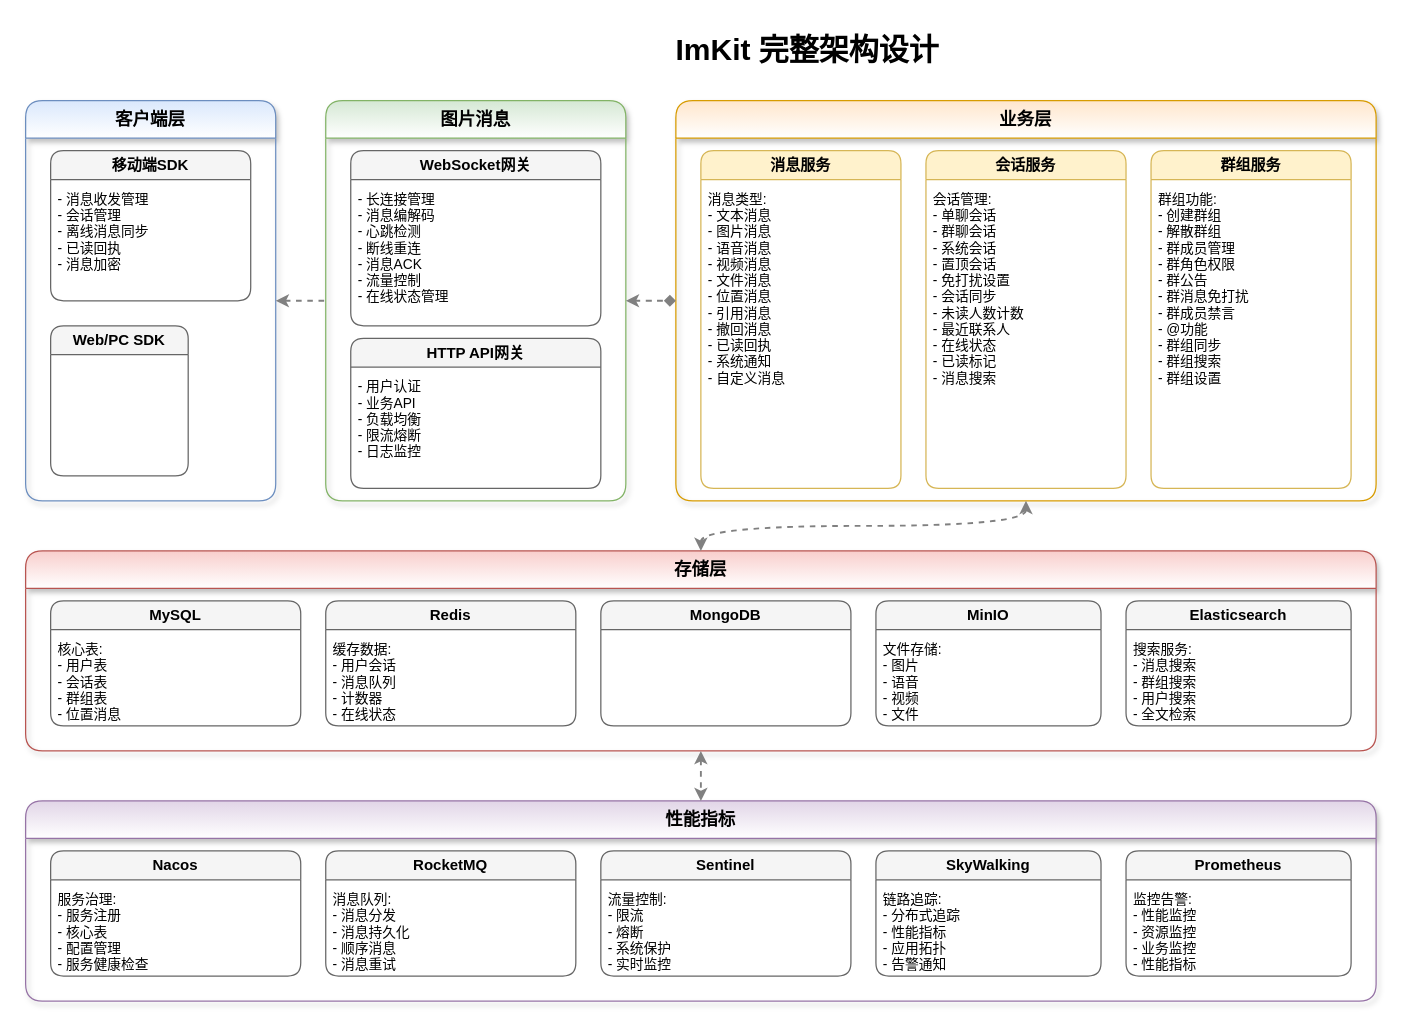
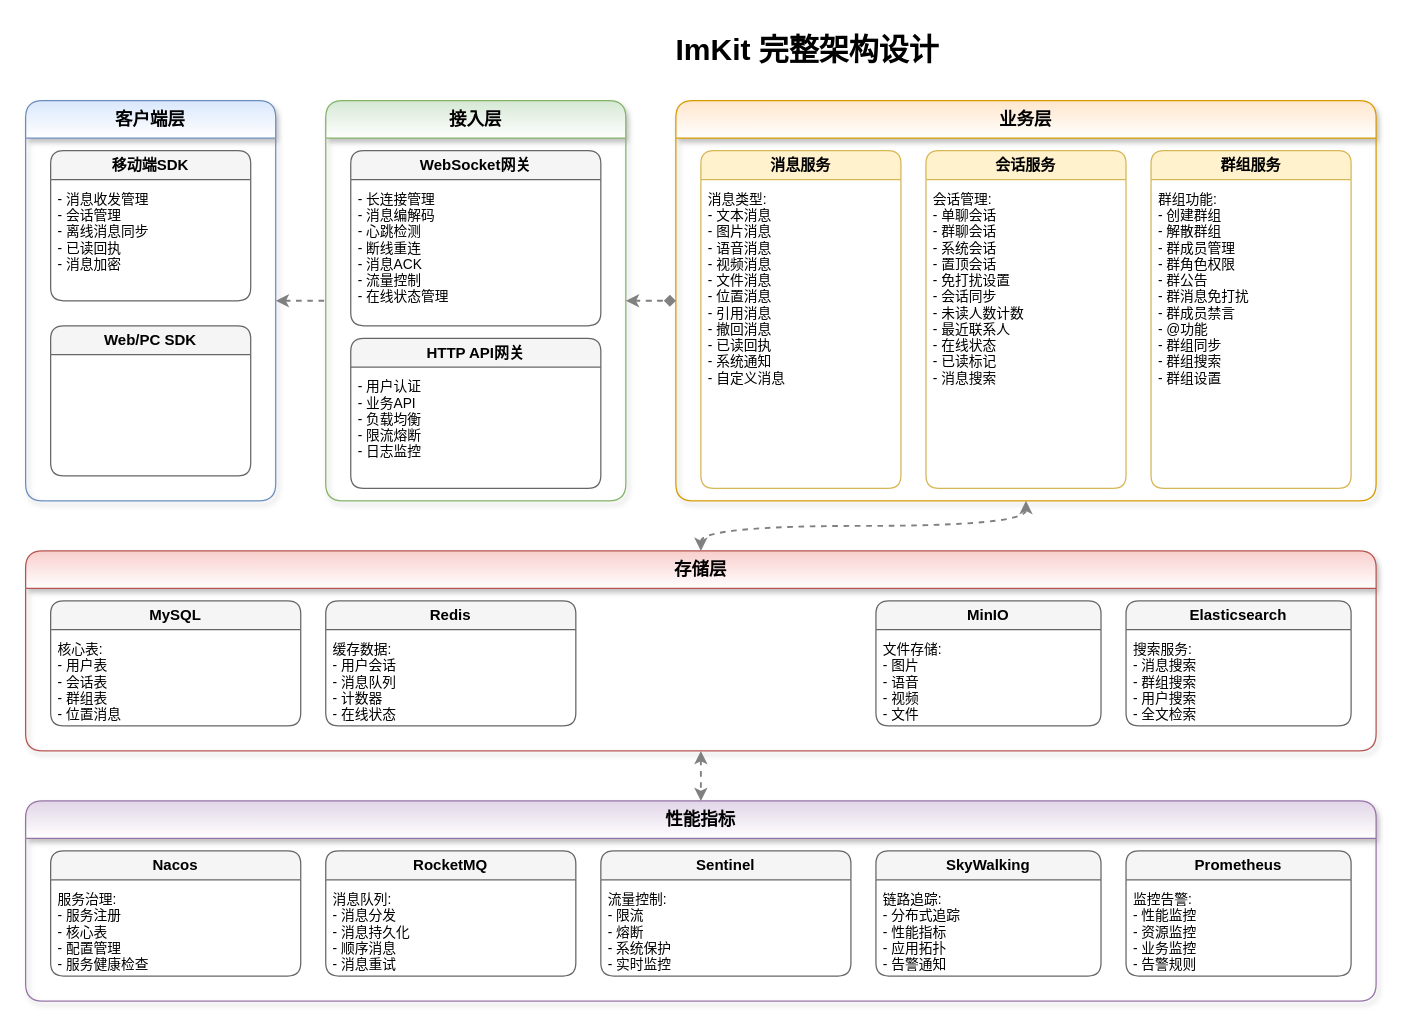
(476, 119) -> (476, 119)
(119, 401) -> (151, 401)
(726, 663) -> none
(1162, 899) -> (1162, 899)
